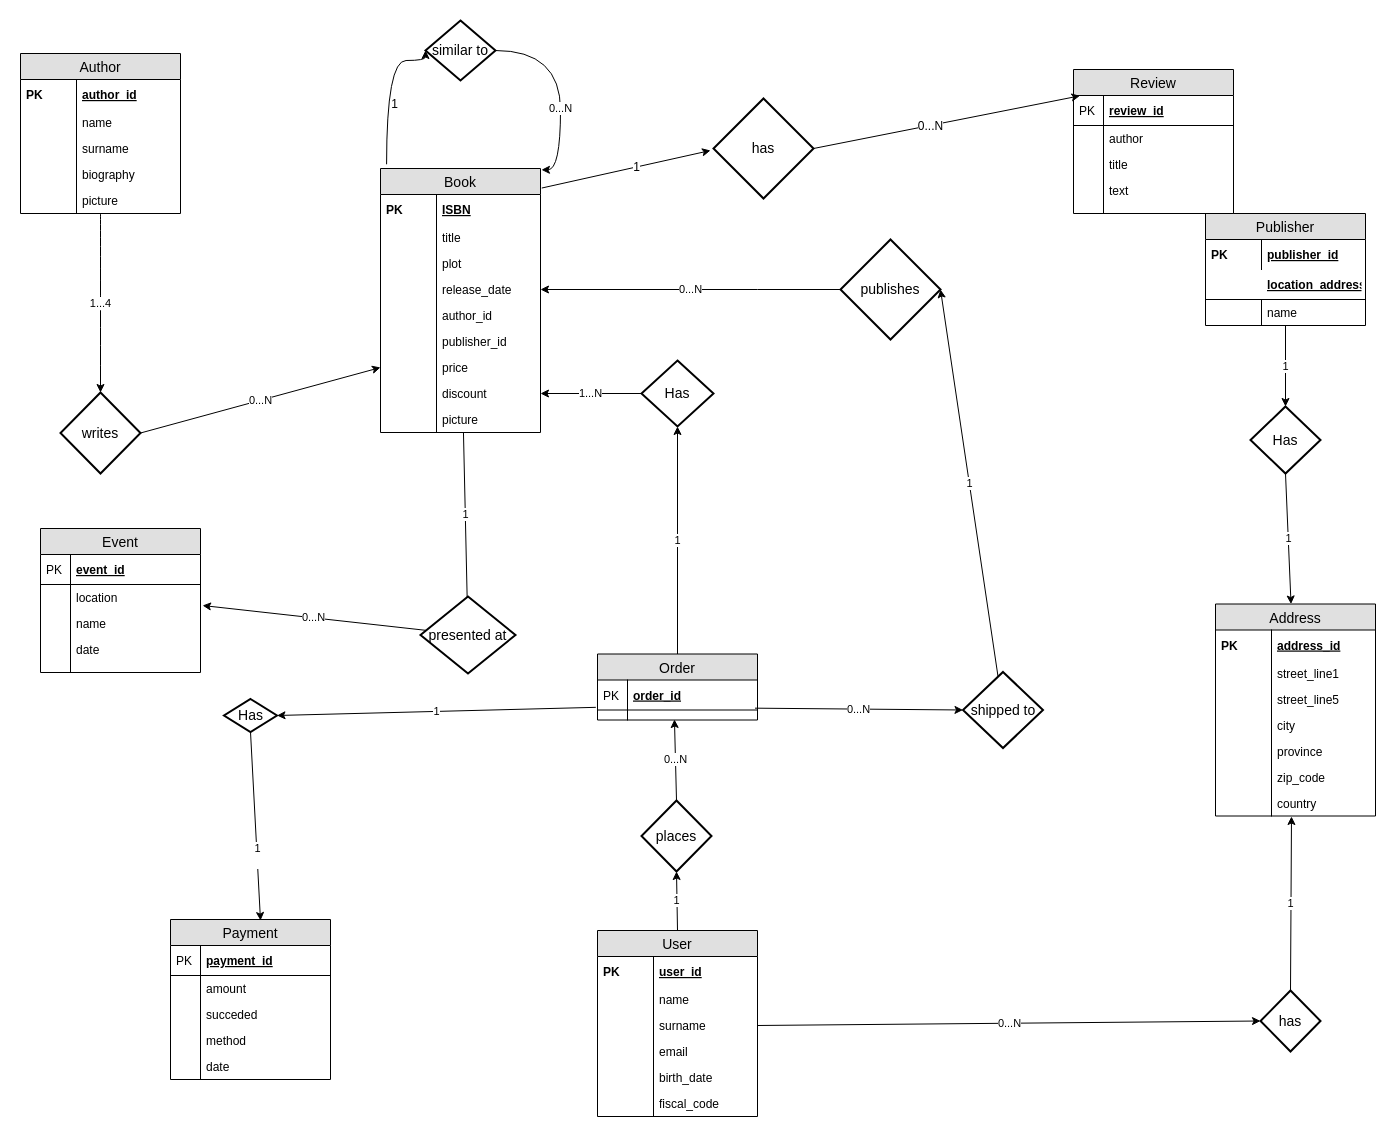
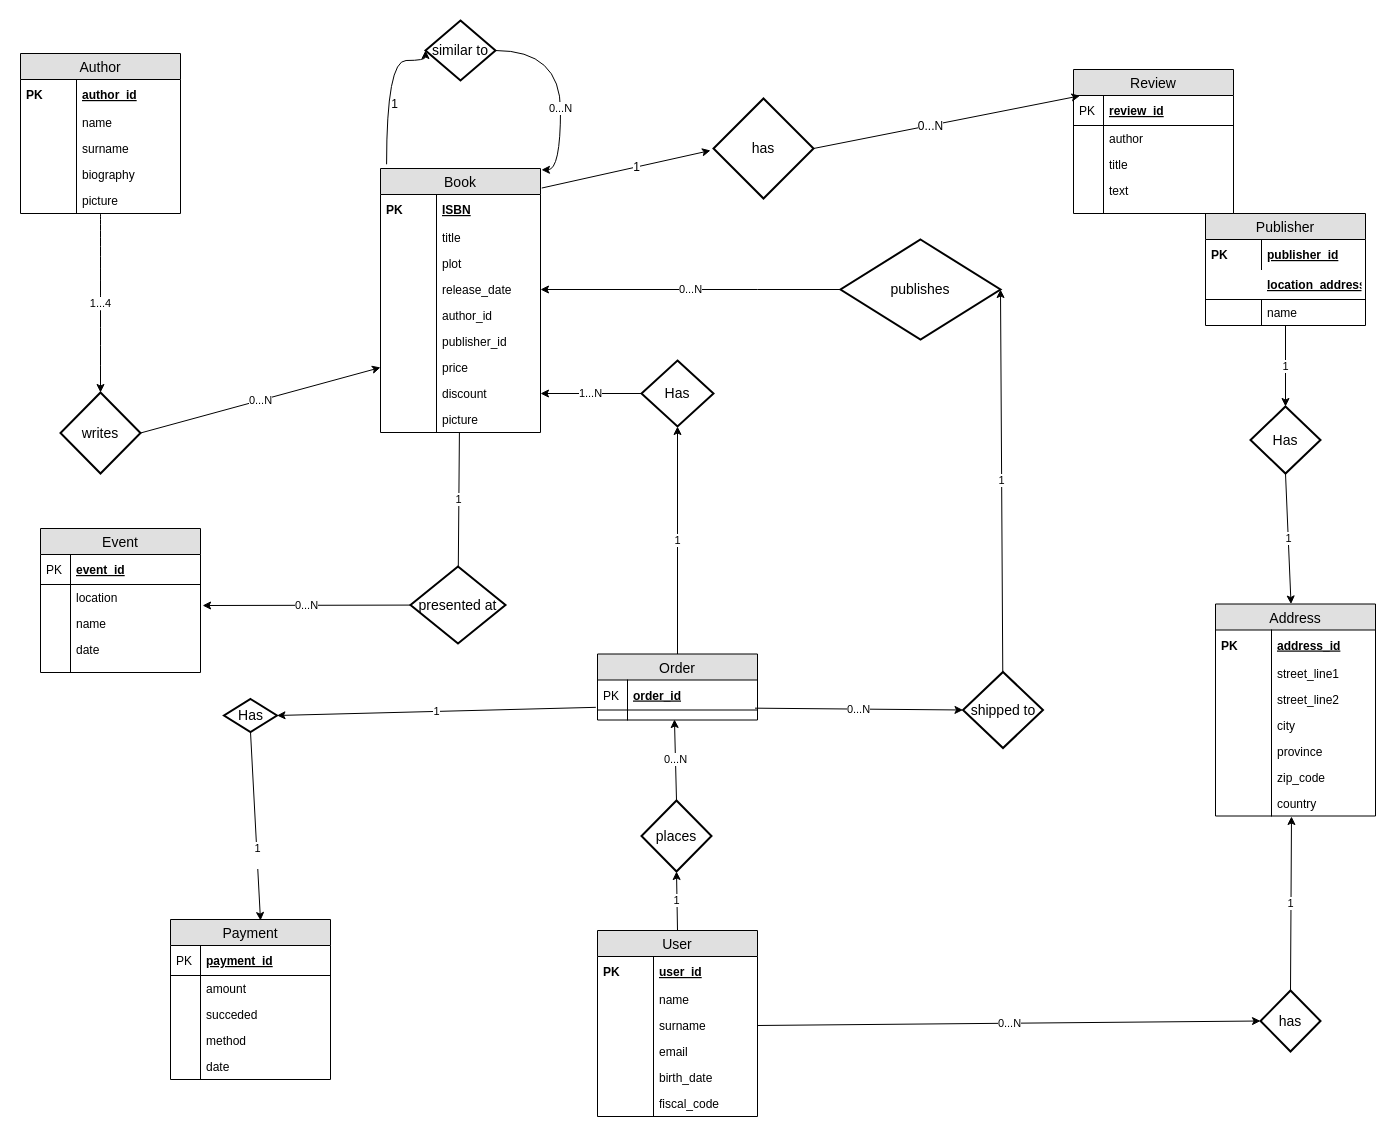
(891, 290) -> (921, 290)
(468, 635) -> (458, 605)
(1314, 700) -> (1314, 700)
